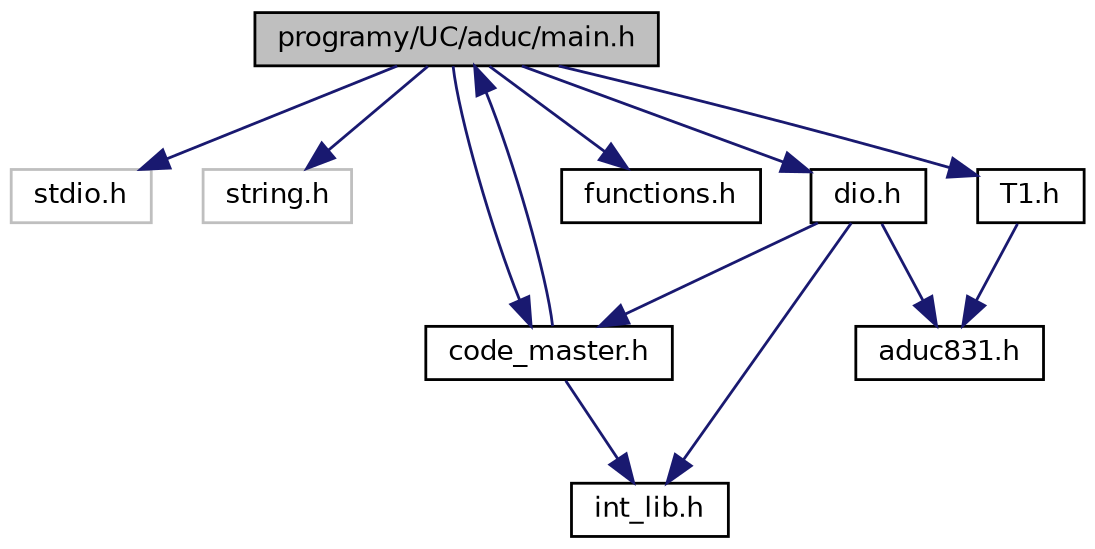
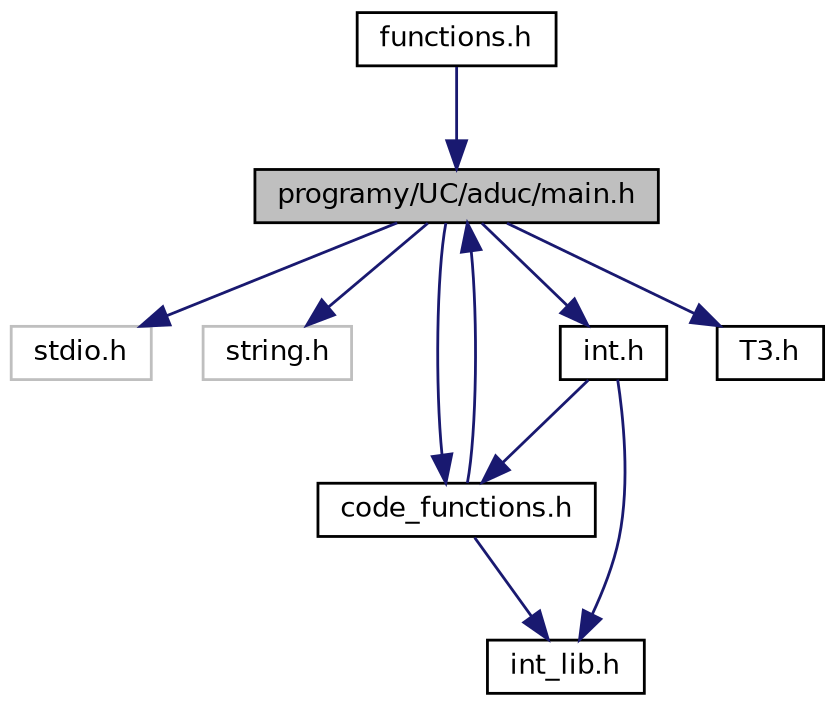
(547, 109) -> (457, 104)
(868, 196) -> (614, 353)
(1031, 196) -> (770, 353)
(549, 353) -> (457, 510)
(950, 353) -> none
